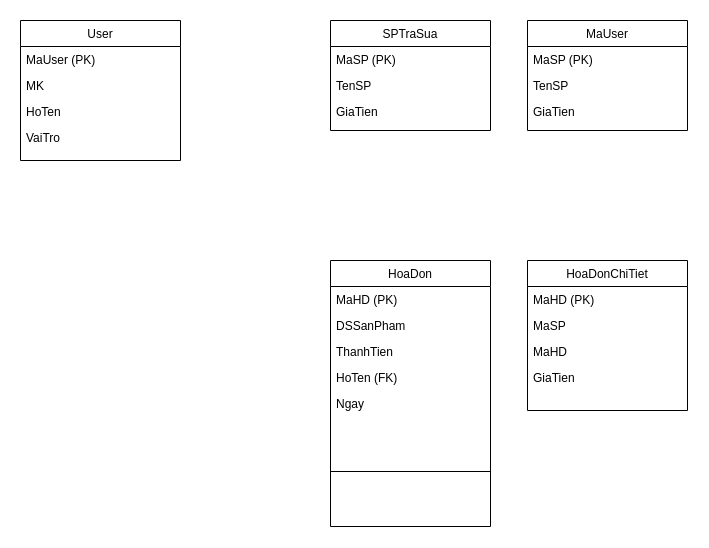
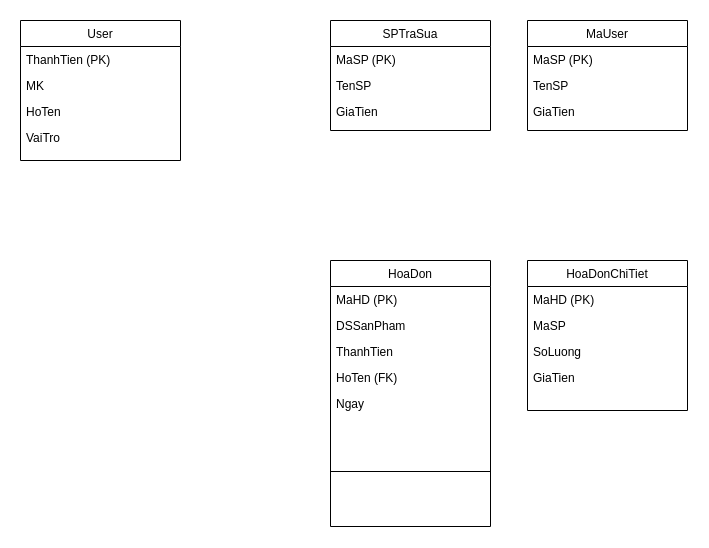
(61, 60) -> (70, 60)
(546, 352) -> (557, 352)
